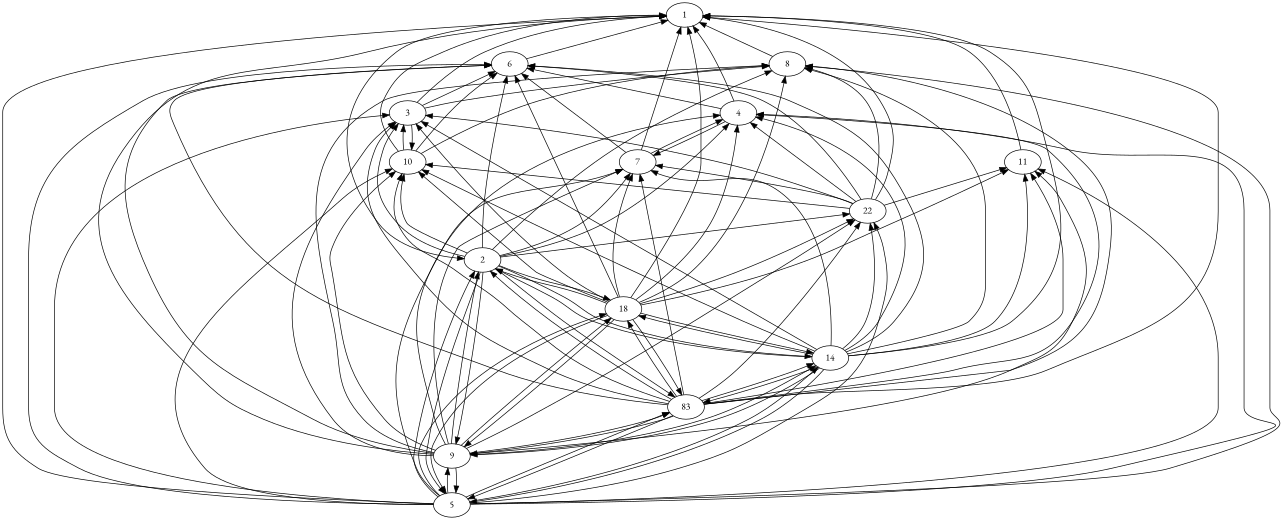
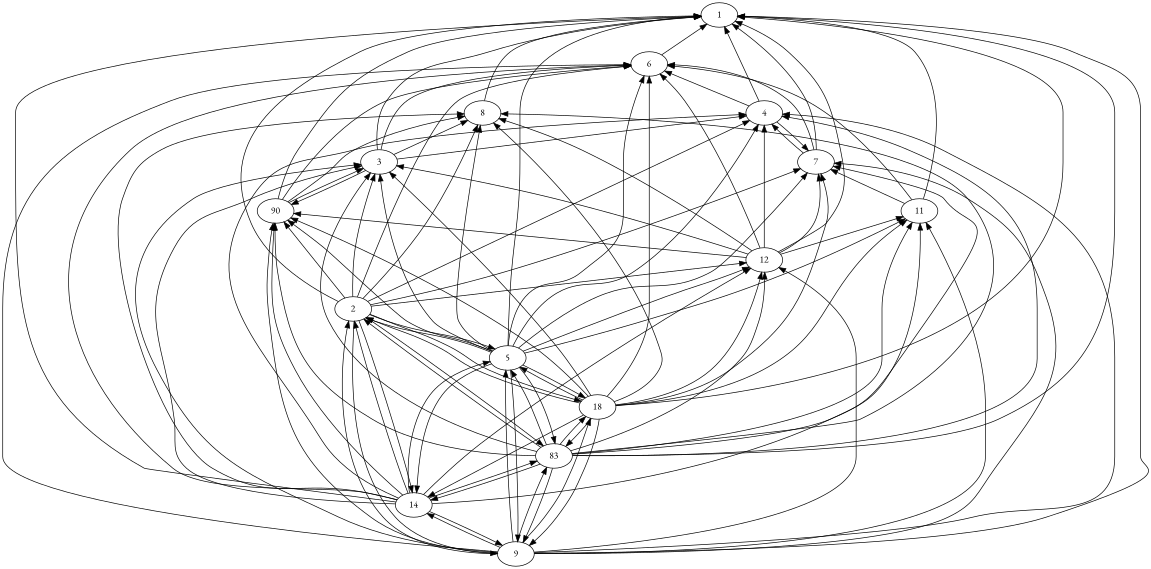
(393, 55) -> (355, 54)
(398, 96) -> none
(408, 162) -> (276, 211)
(868, 211) -> (764, 260)
(800, 212) -> (871, 188)
(710, 224) -> (568, 138)
(240, 235) -> (816, 107)
(729, 337) -> none
